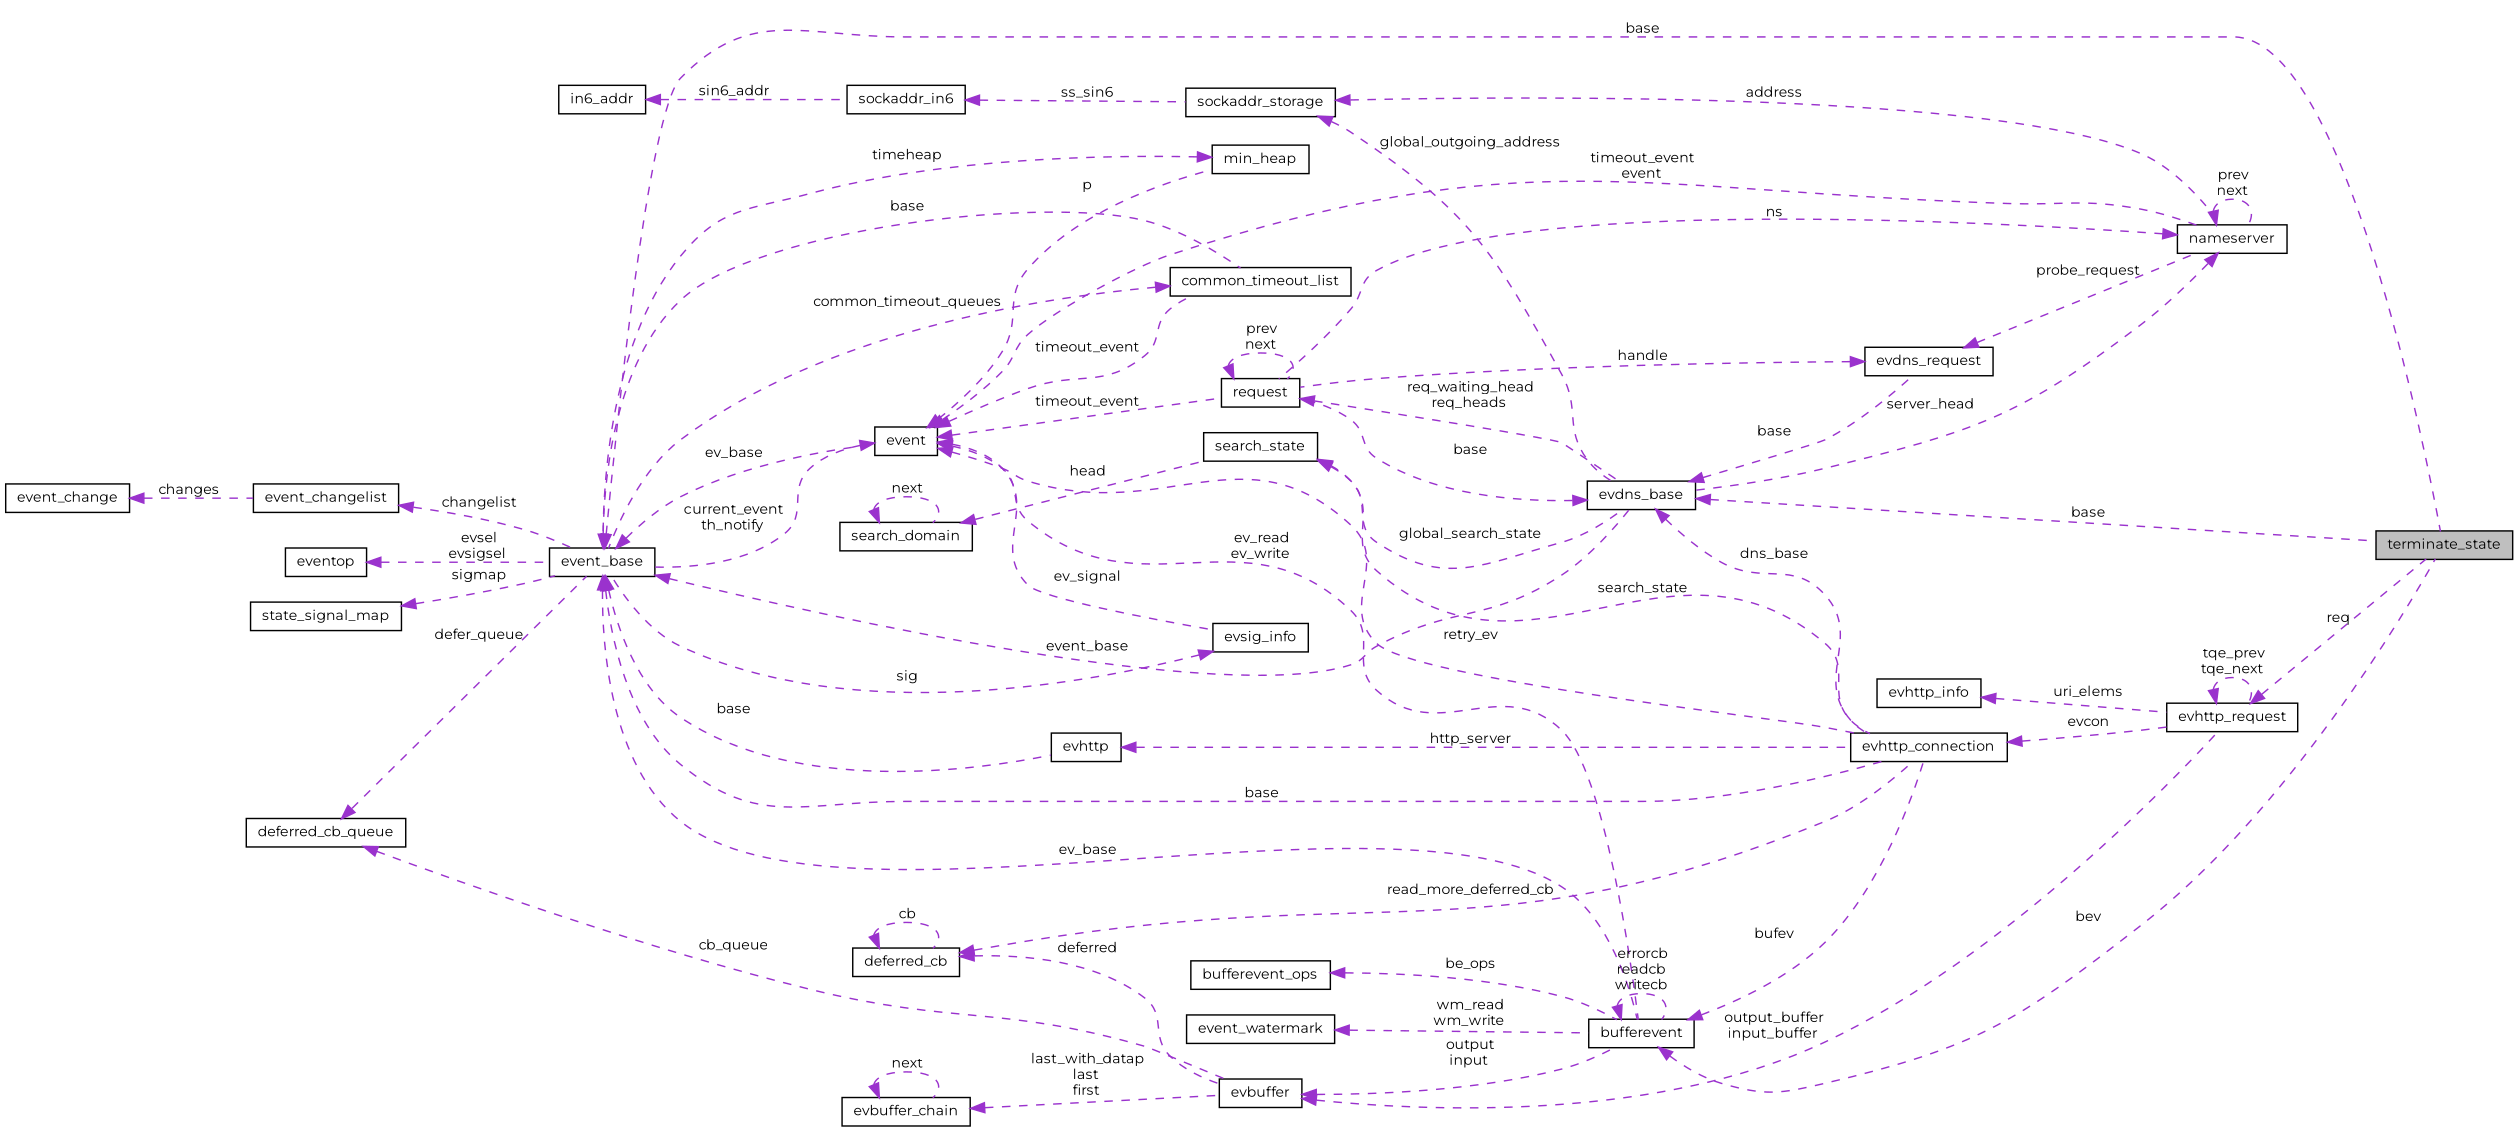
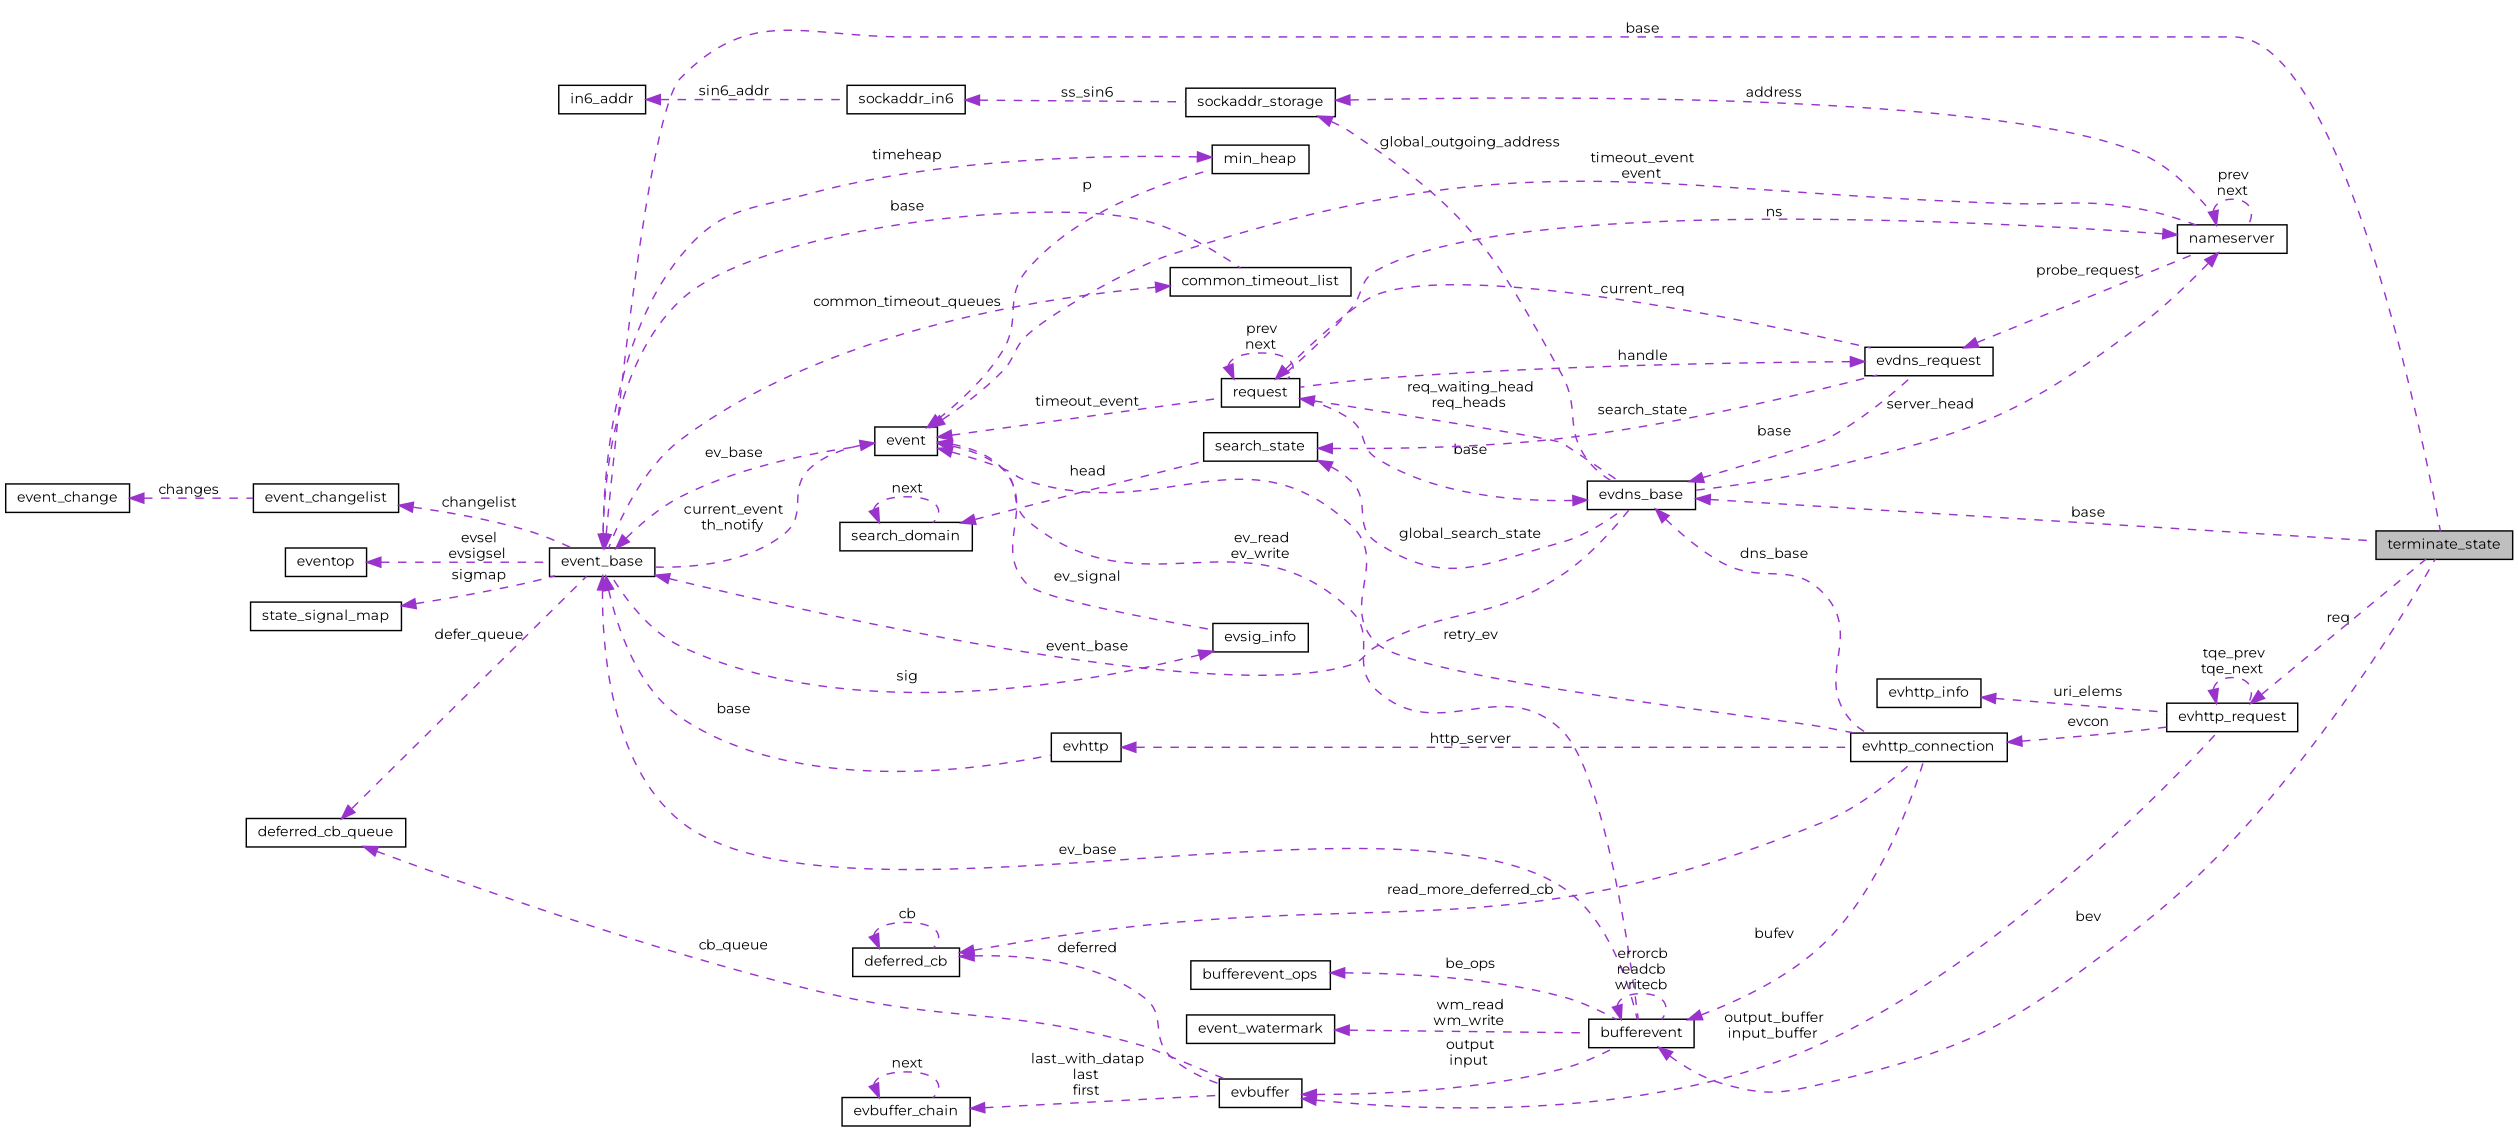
none -> (1567, 293)
(1086, 378) -> none
(1593, 610) -> (1607, 432)
(1182, 801) -> none
